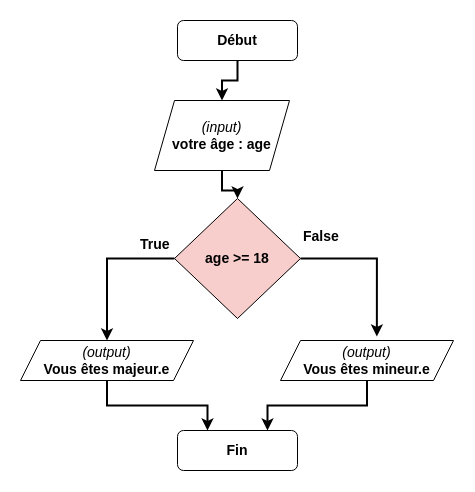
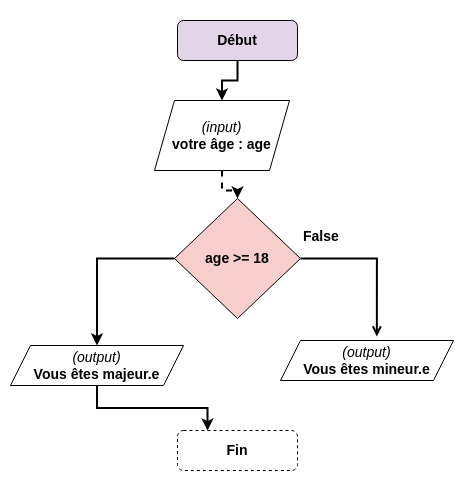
(238, 41) -> (238, 41)
(222, 189) -> (222, 189)
(155, 244) -> none
(377, 326) -> (377, 327)
(107, 361) -> (97, 366)
(322, 406) -> none
(238, 451) -> (238, 451)
